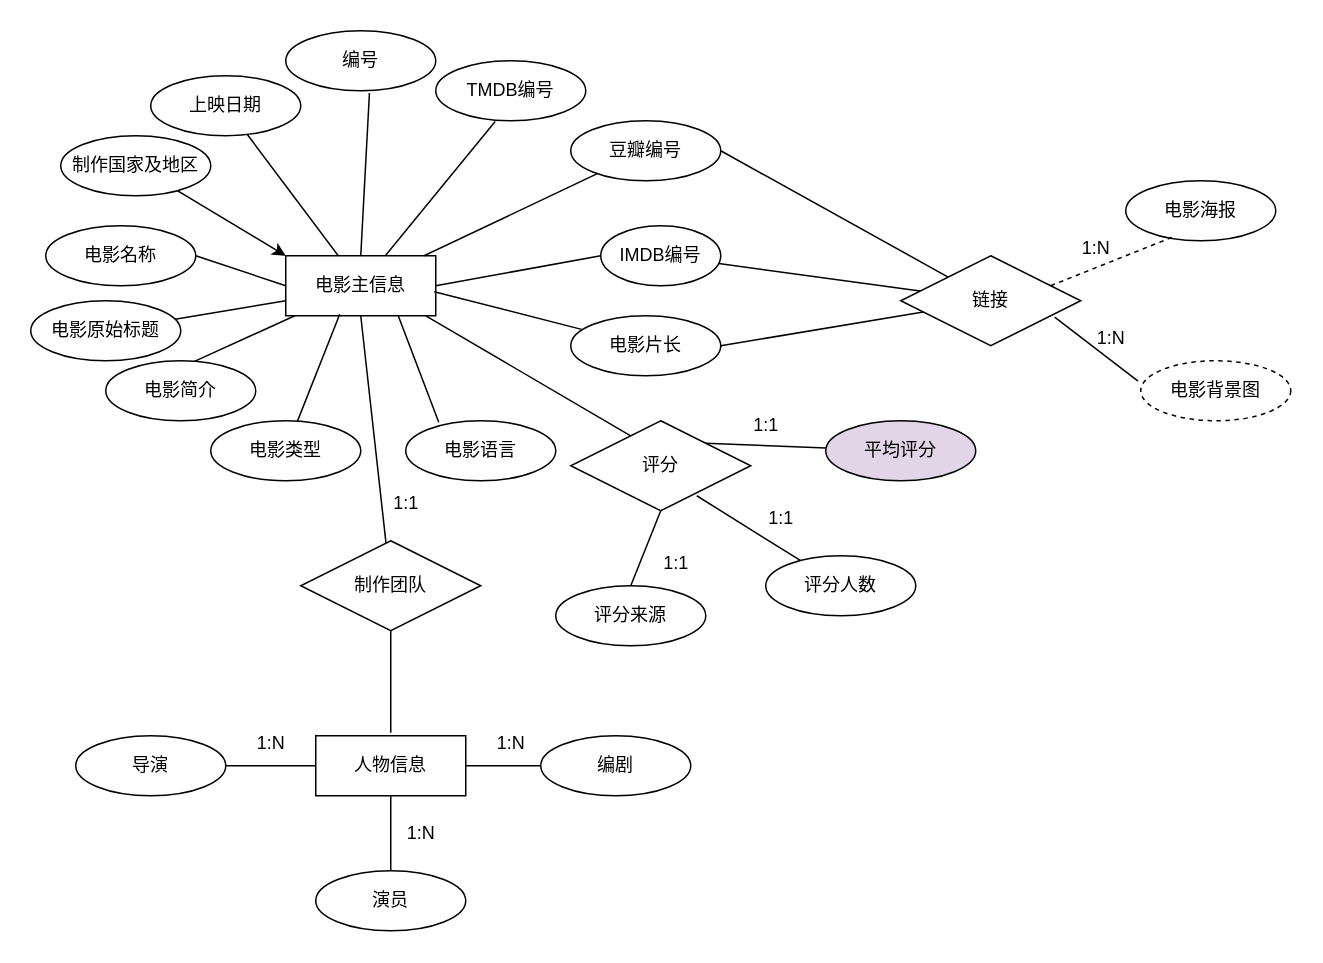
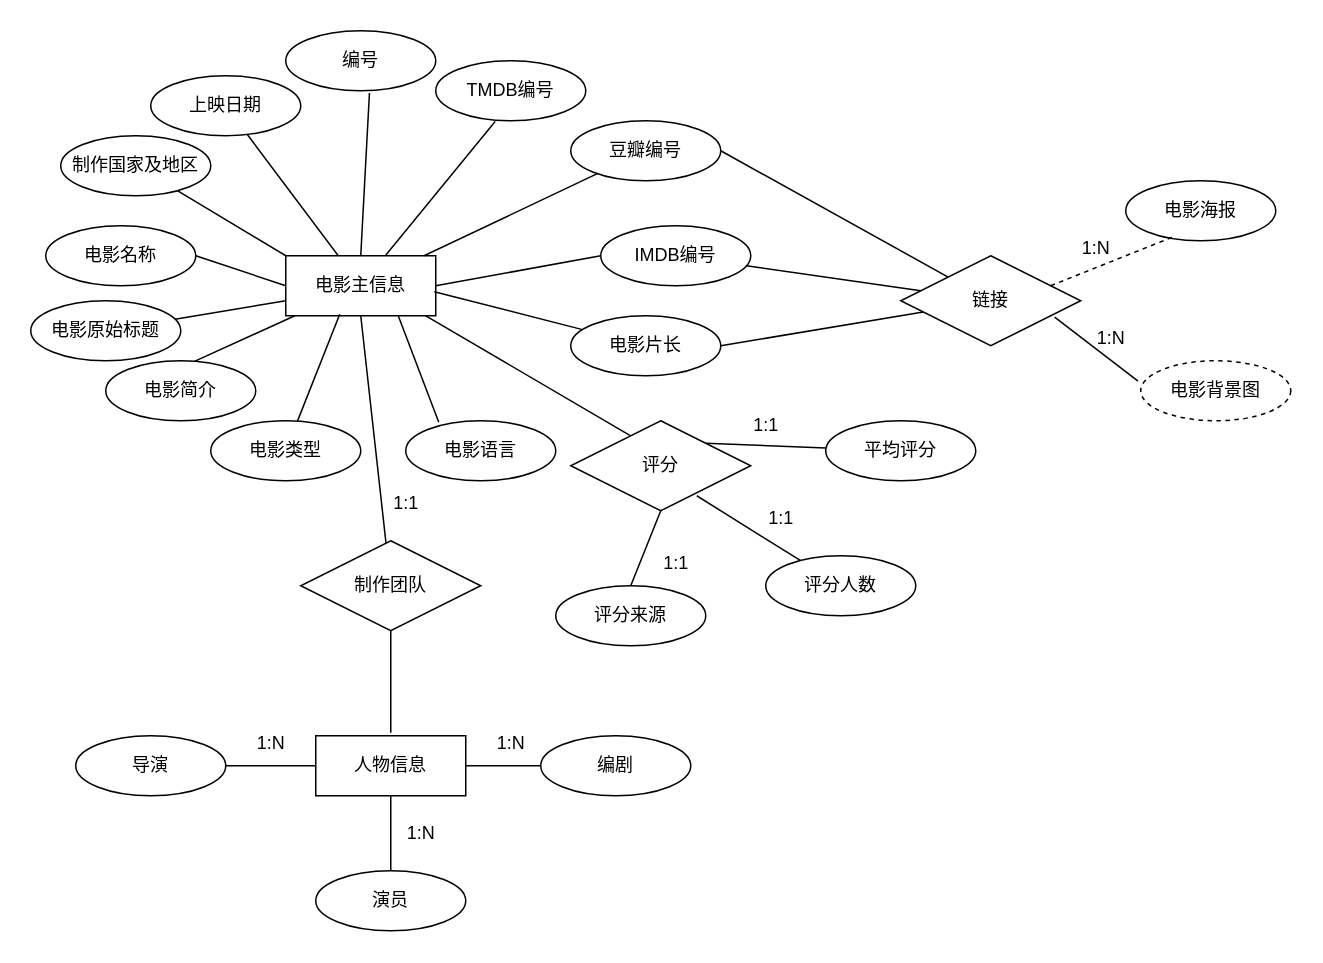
(276, 250) -> (279, 252)
(661, 256) -> (676, 256)
(901, 451) -> (901, 451)
